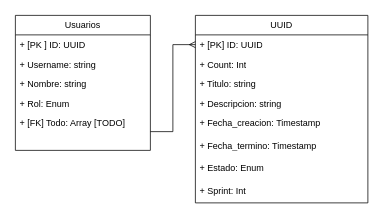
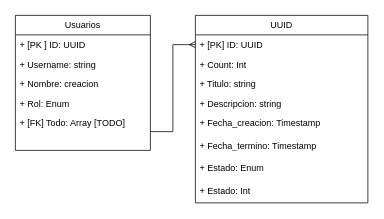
(56, 85) -> (61, 85)
(228, 191) -> (229, 191)
